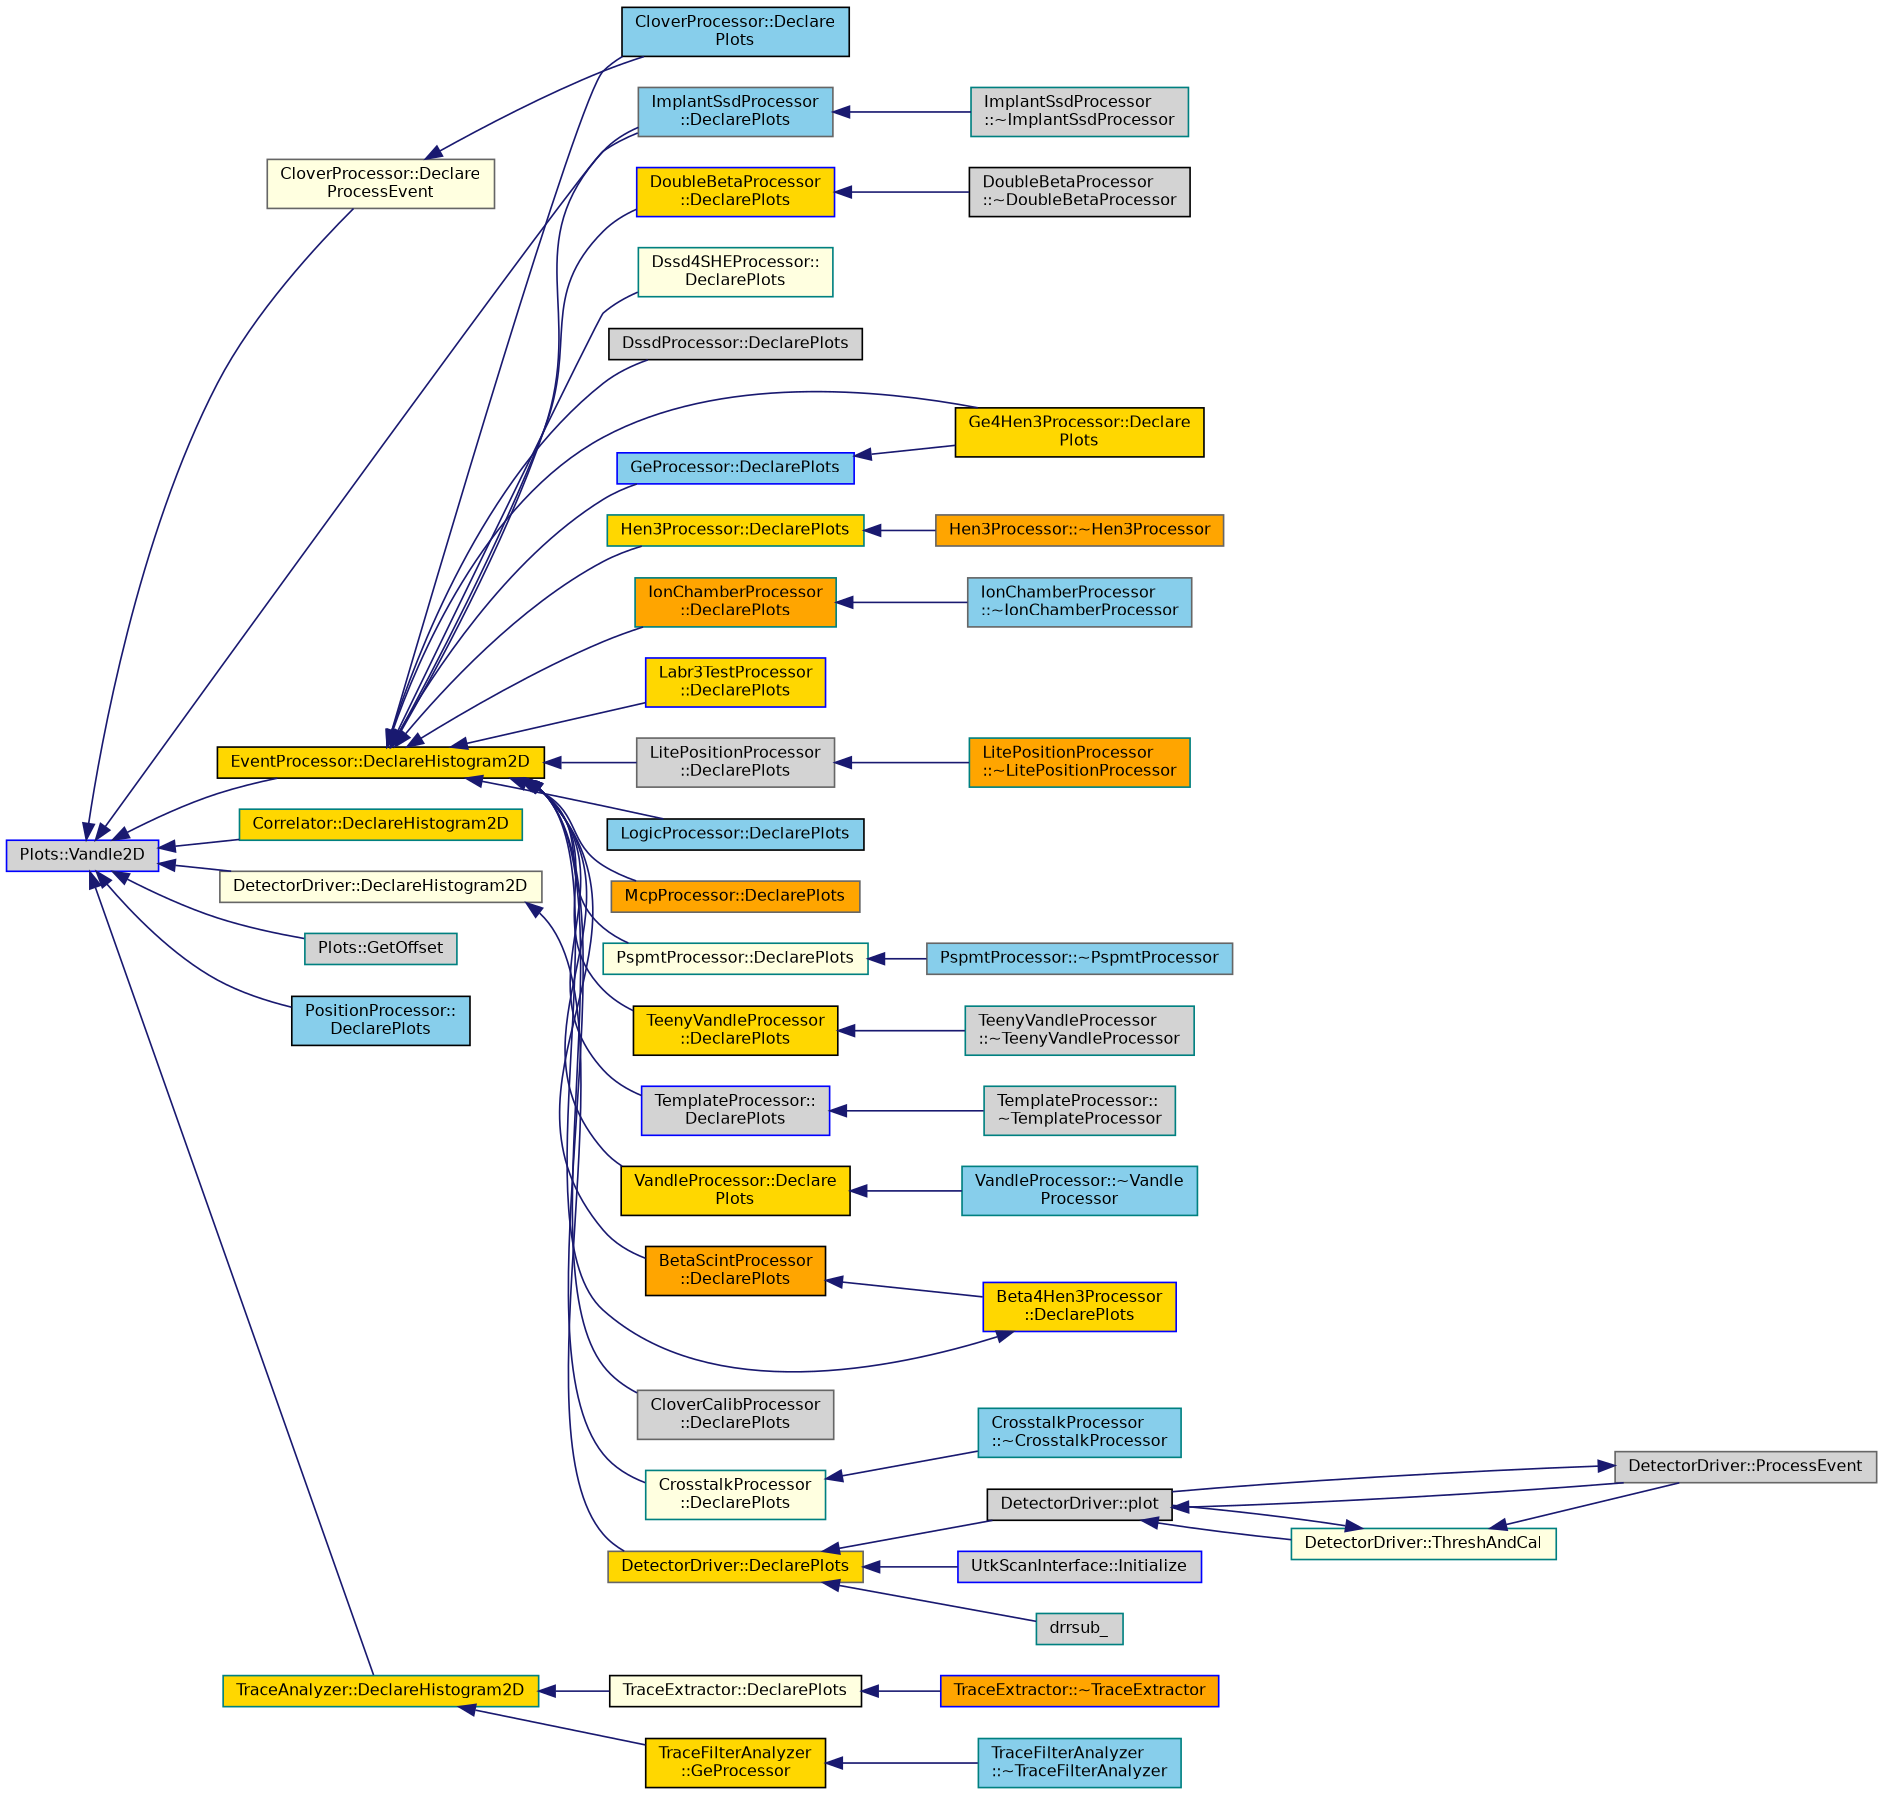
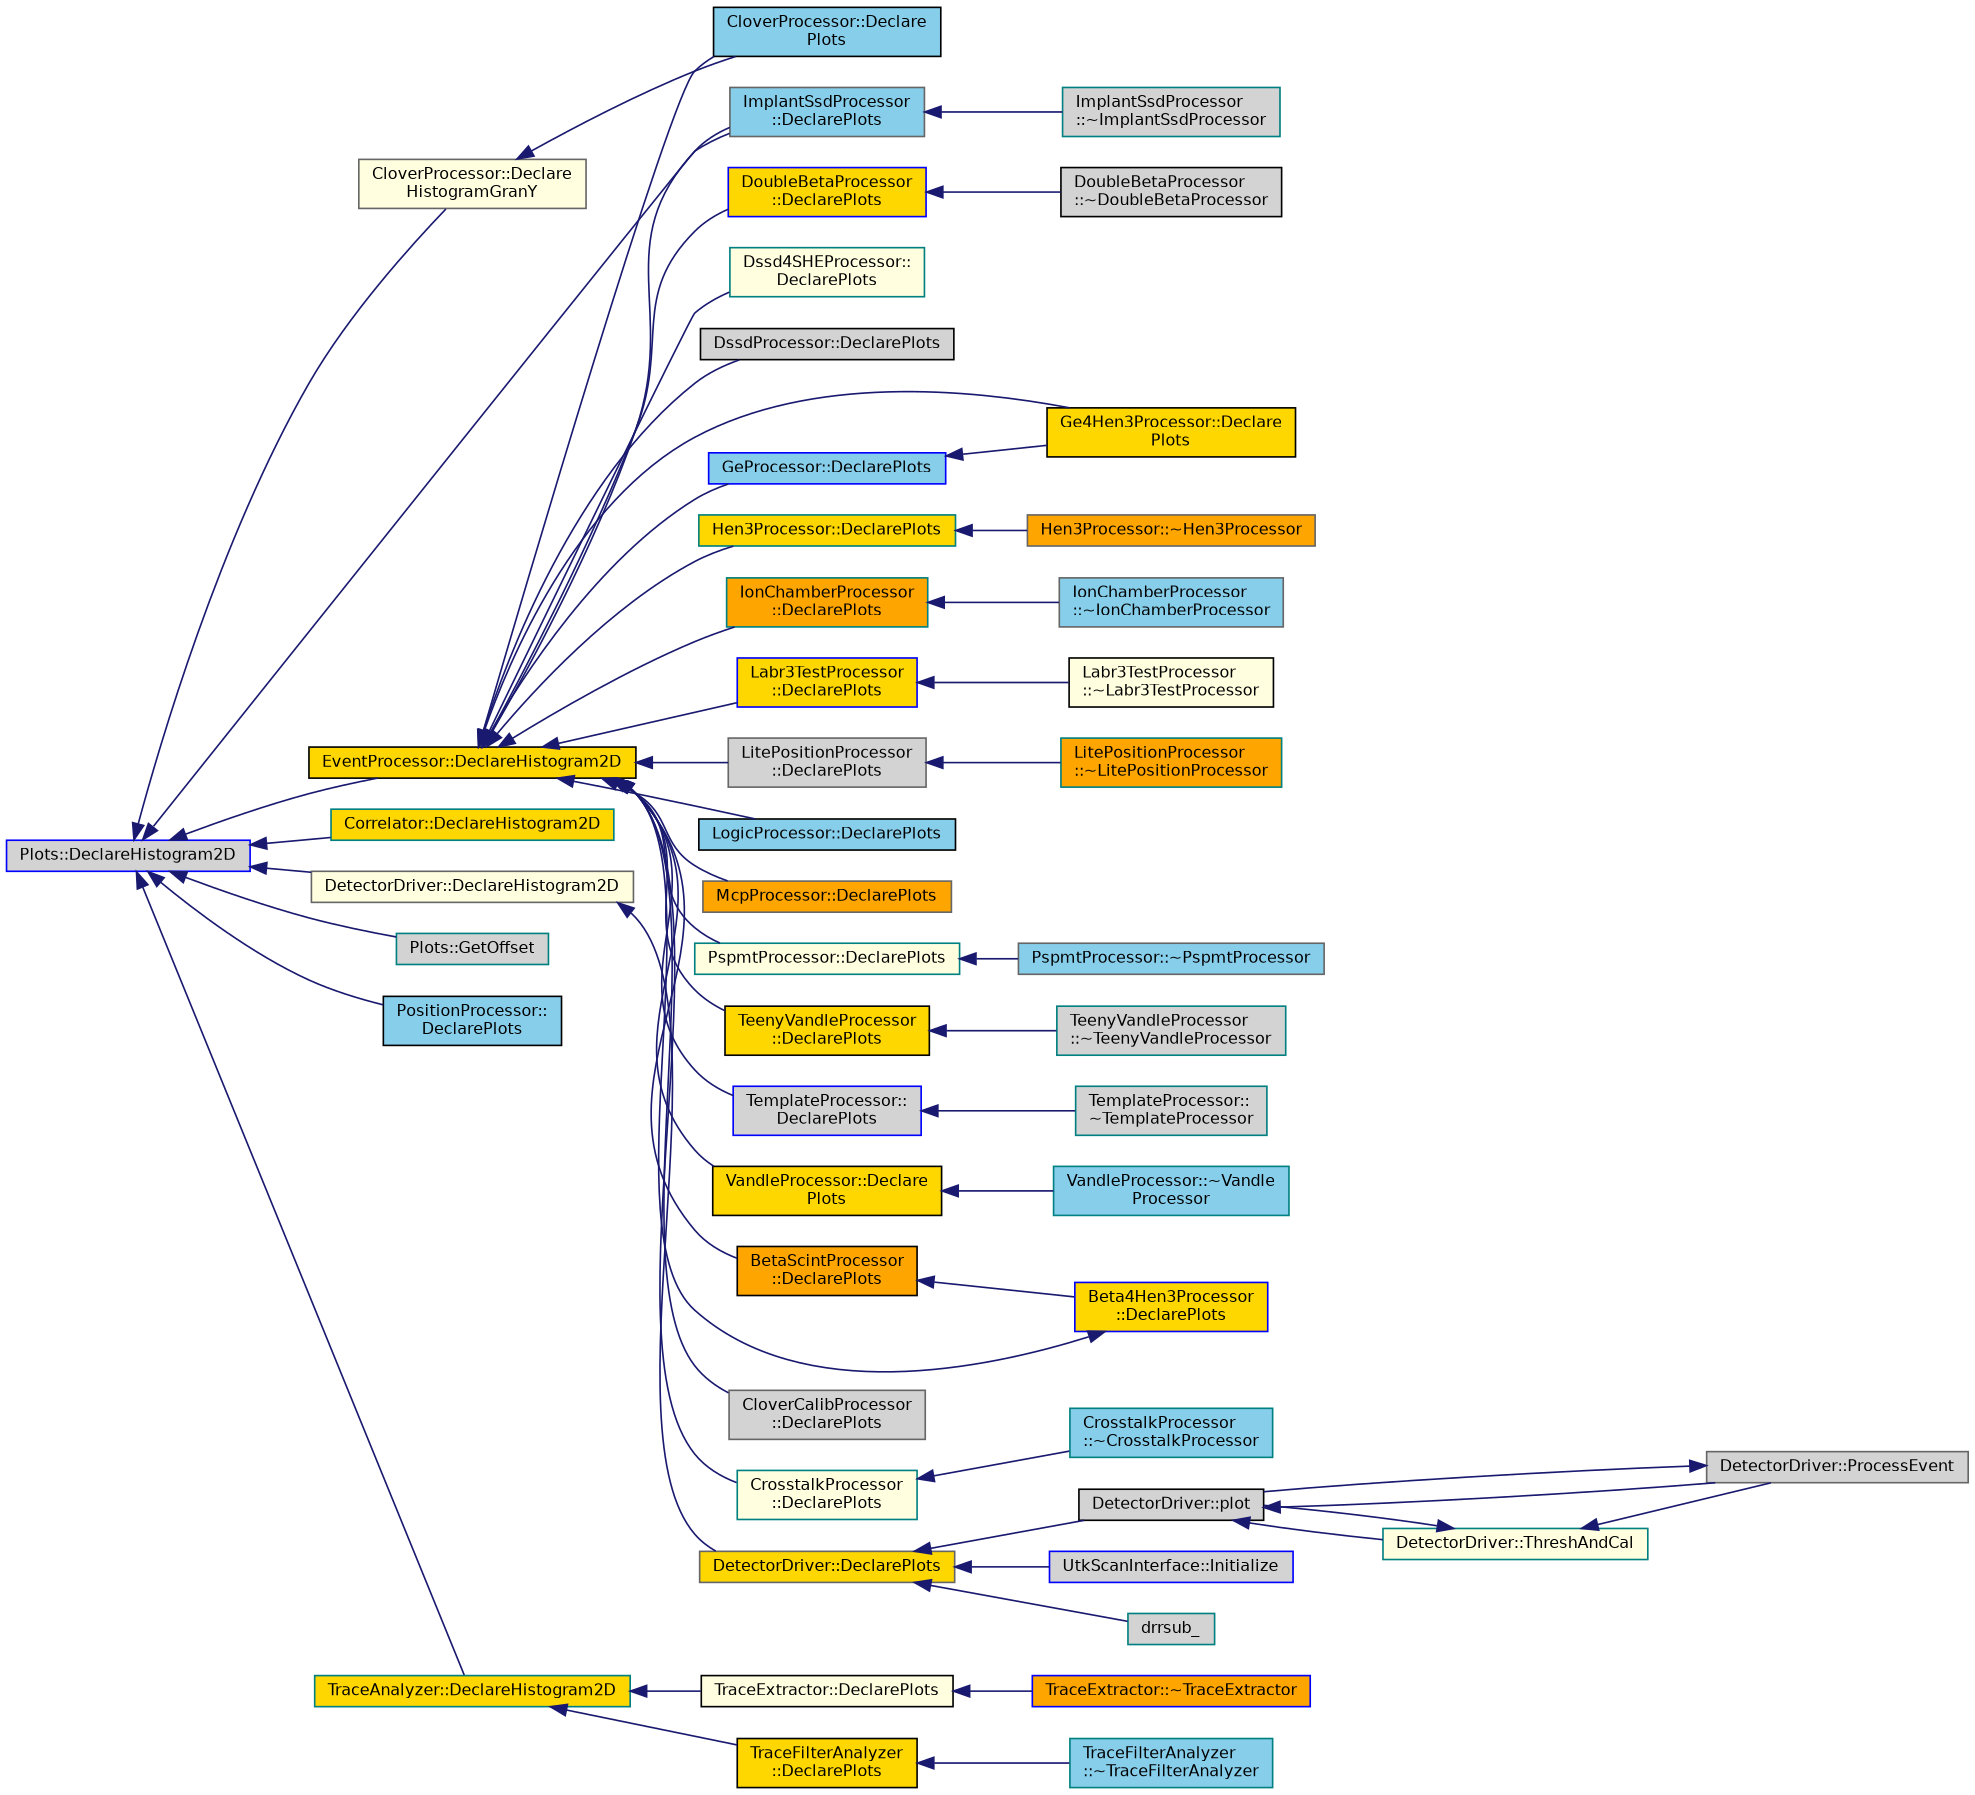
(381, 184) -> (472, 184)
none -> (1171, 682)
(83, 856) -> (128, 856)
(736, 1763) -> (827, 1763)
